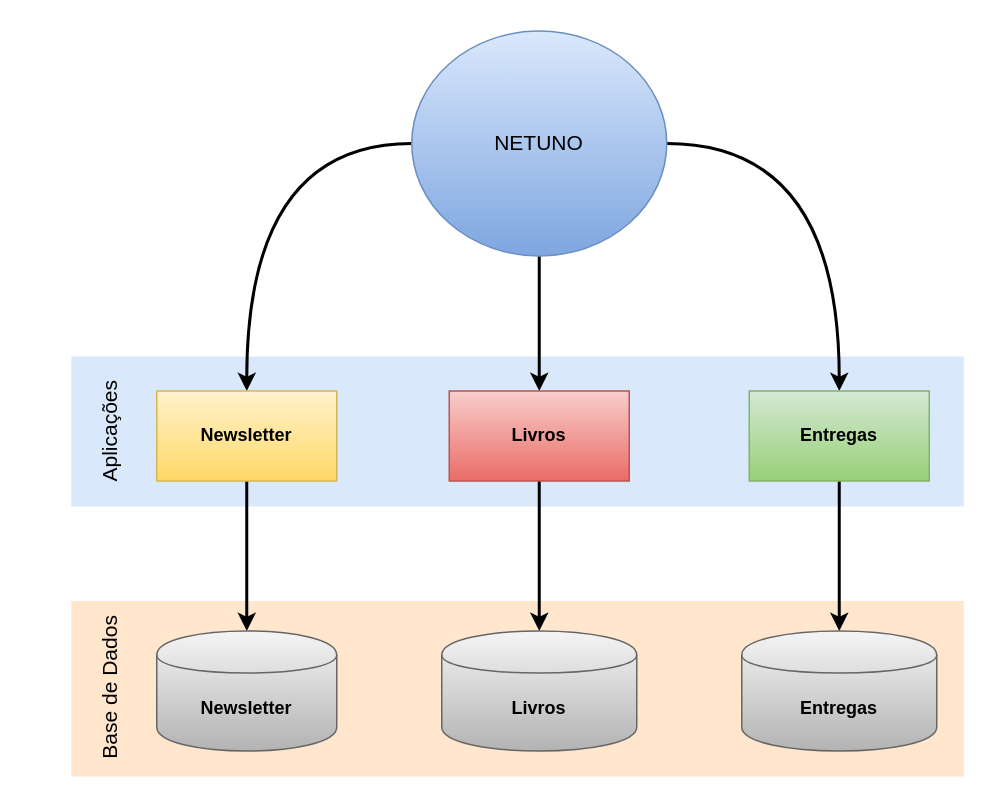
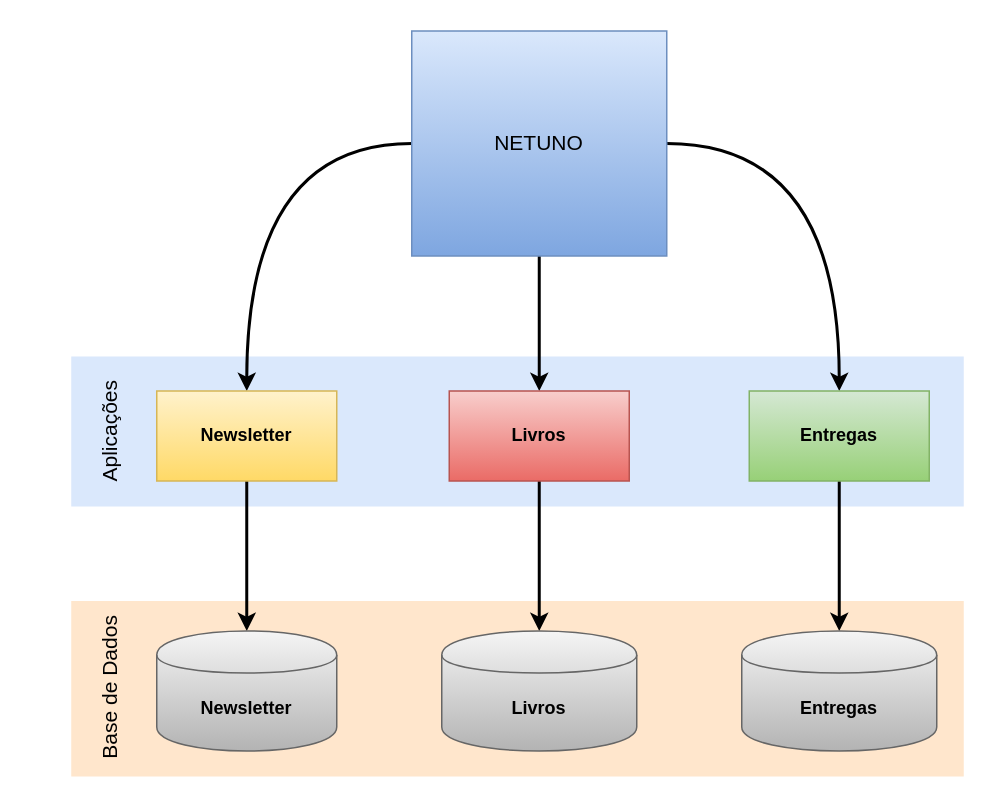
(539, 143) -> (539, 143)
